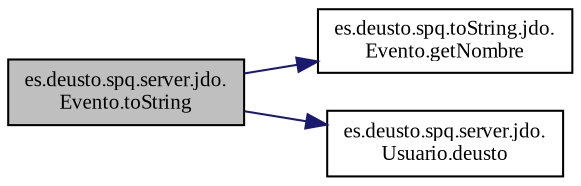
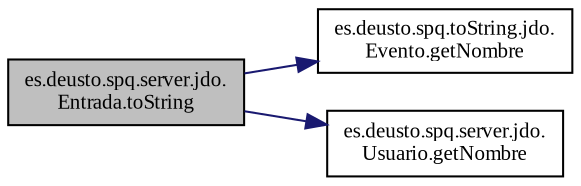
(126, 92) -> (126, 92)
(445, 144) -> (445, 144)
